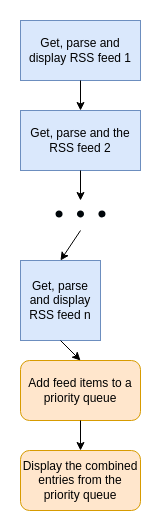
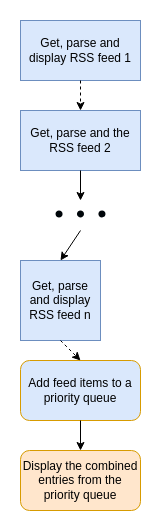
(81, 93) -> (81, 93)
(67, 347) -> (67, 347)
(81, 391) -> (81, 391)
